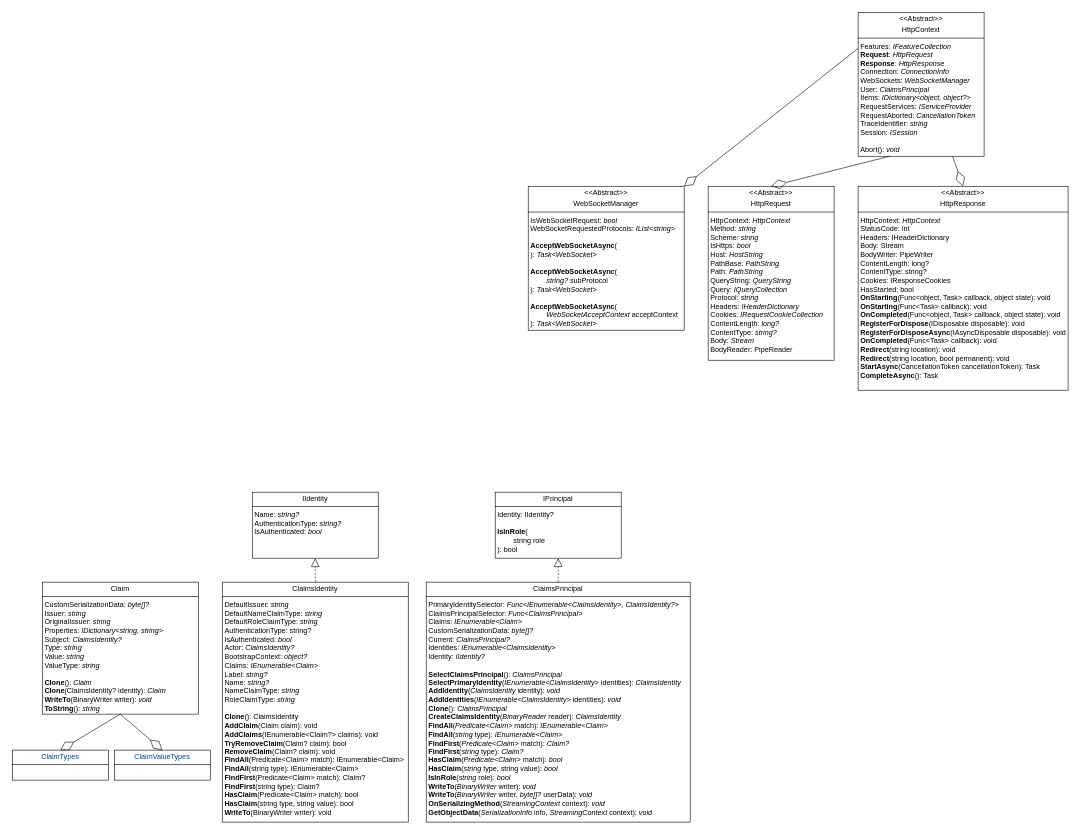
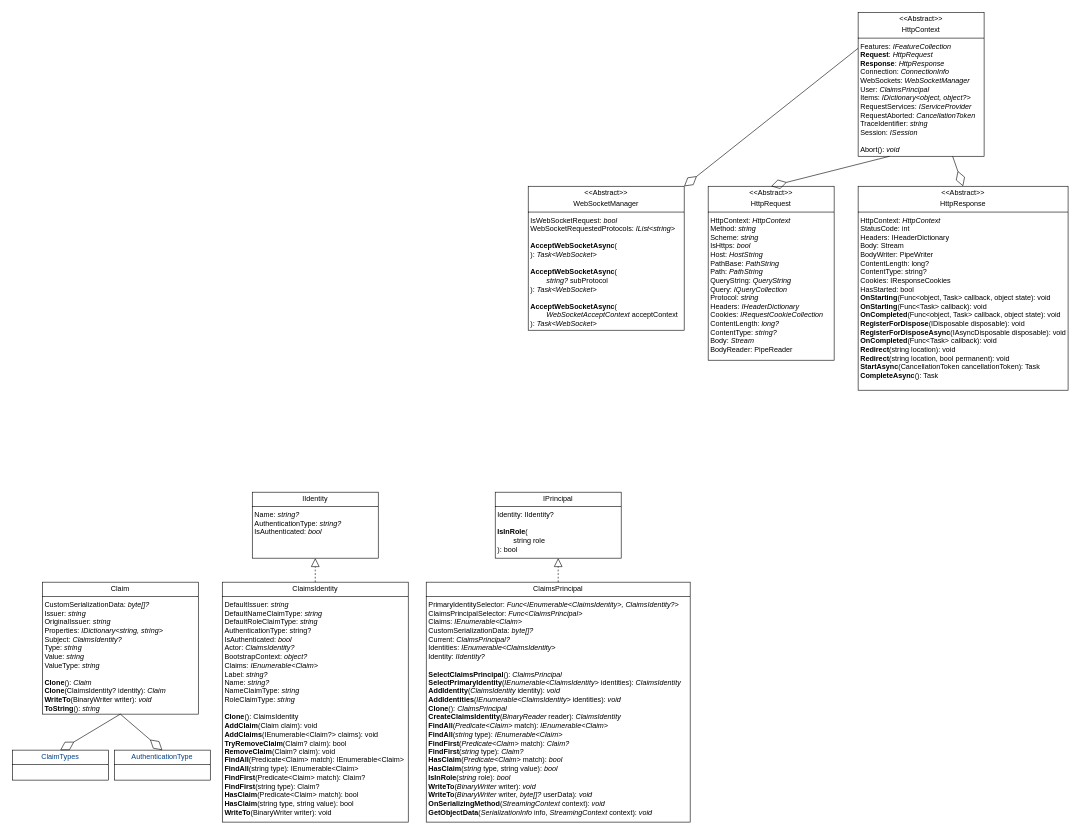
(142, 755) -> (149, 755)
